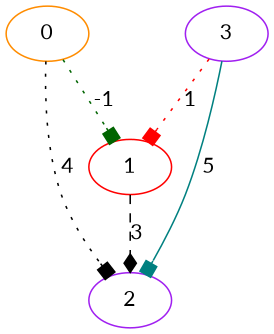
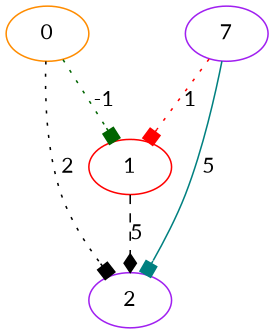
(227, 34) -> (227, 34)
(68, 167) -> (68, 167)
(137, 234) -> (137, 234)
